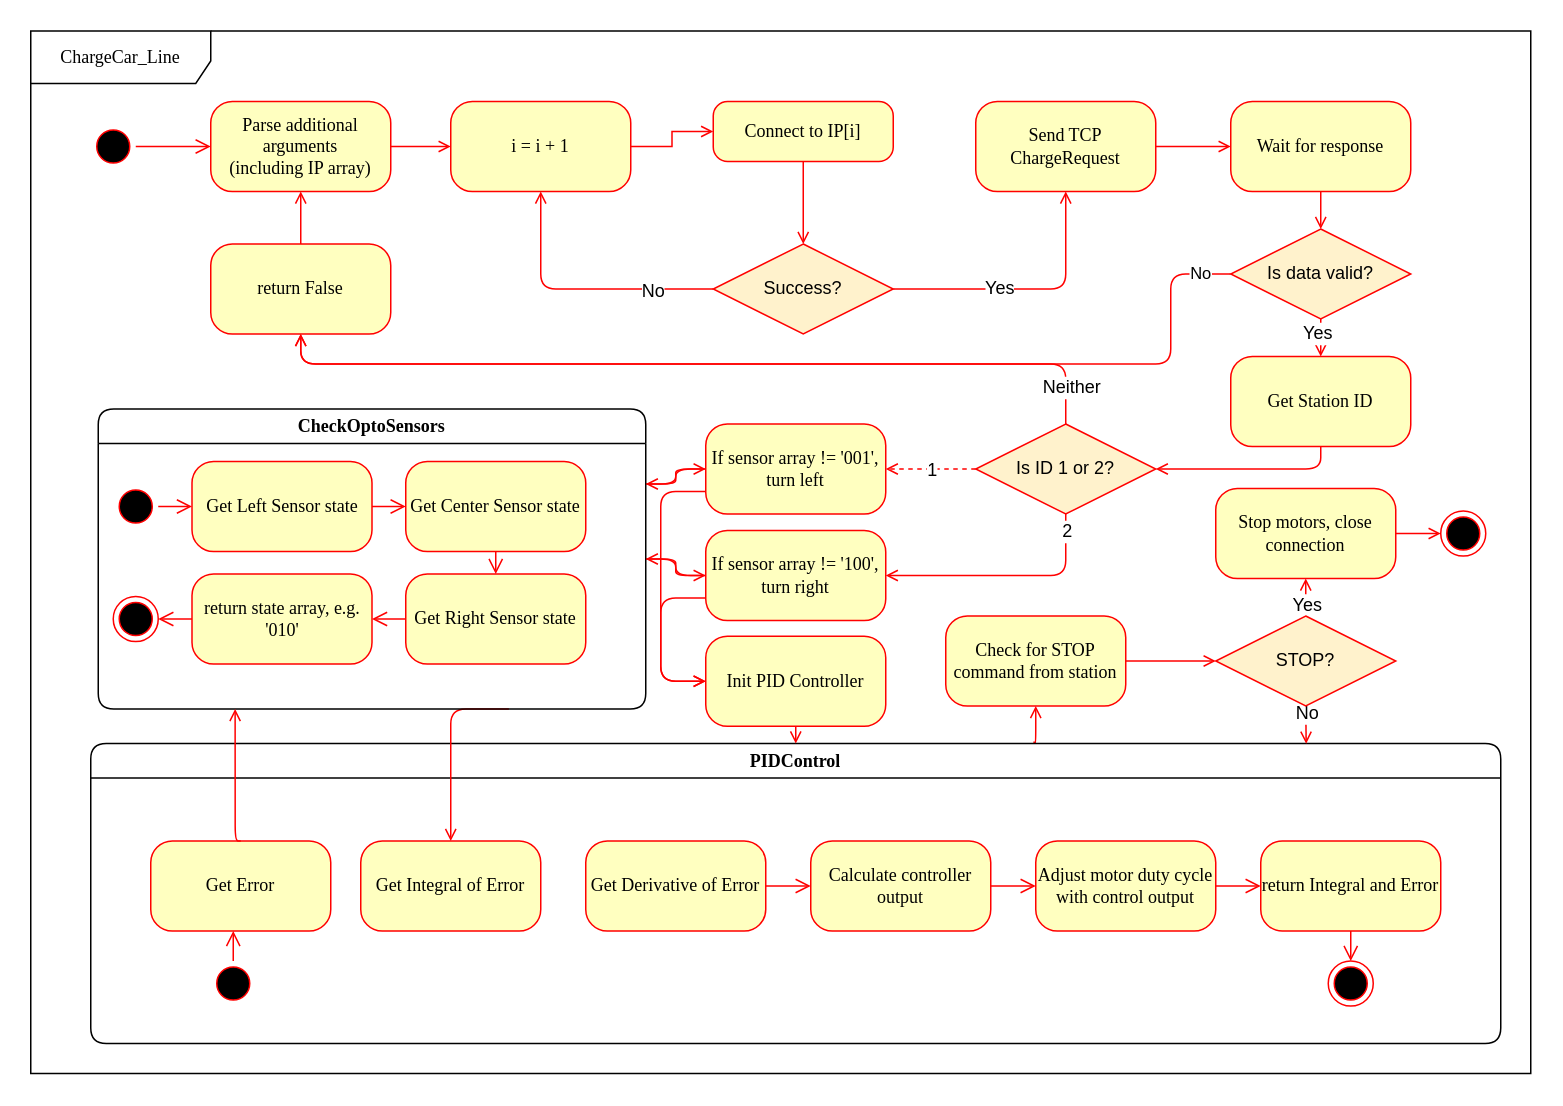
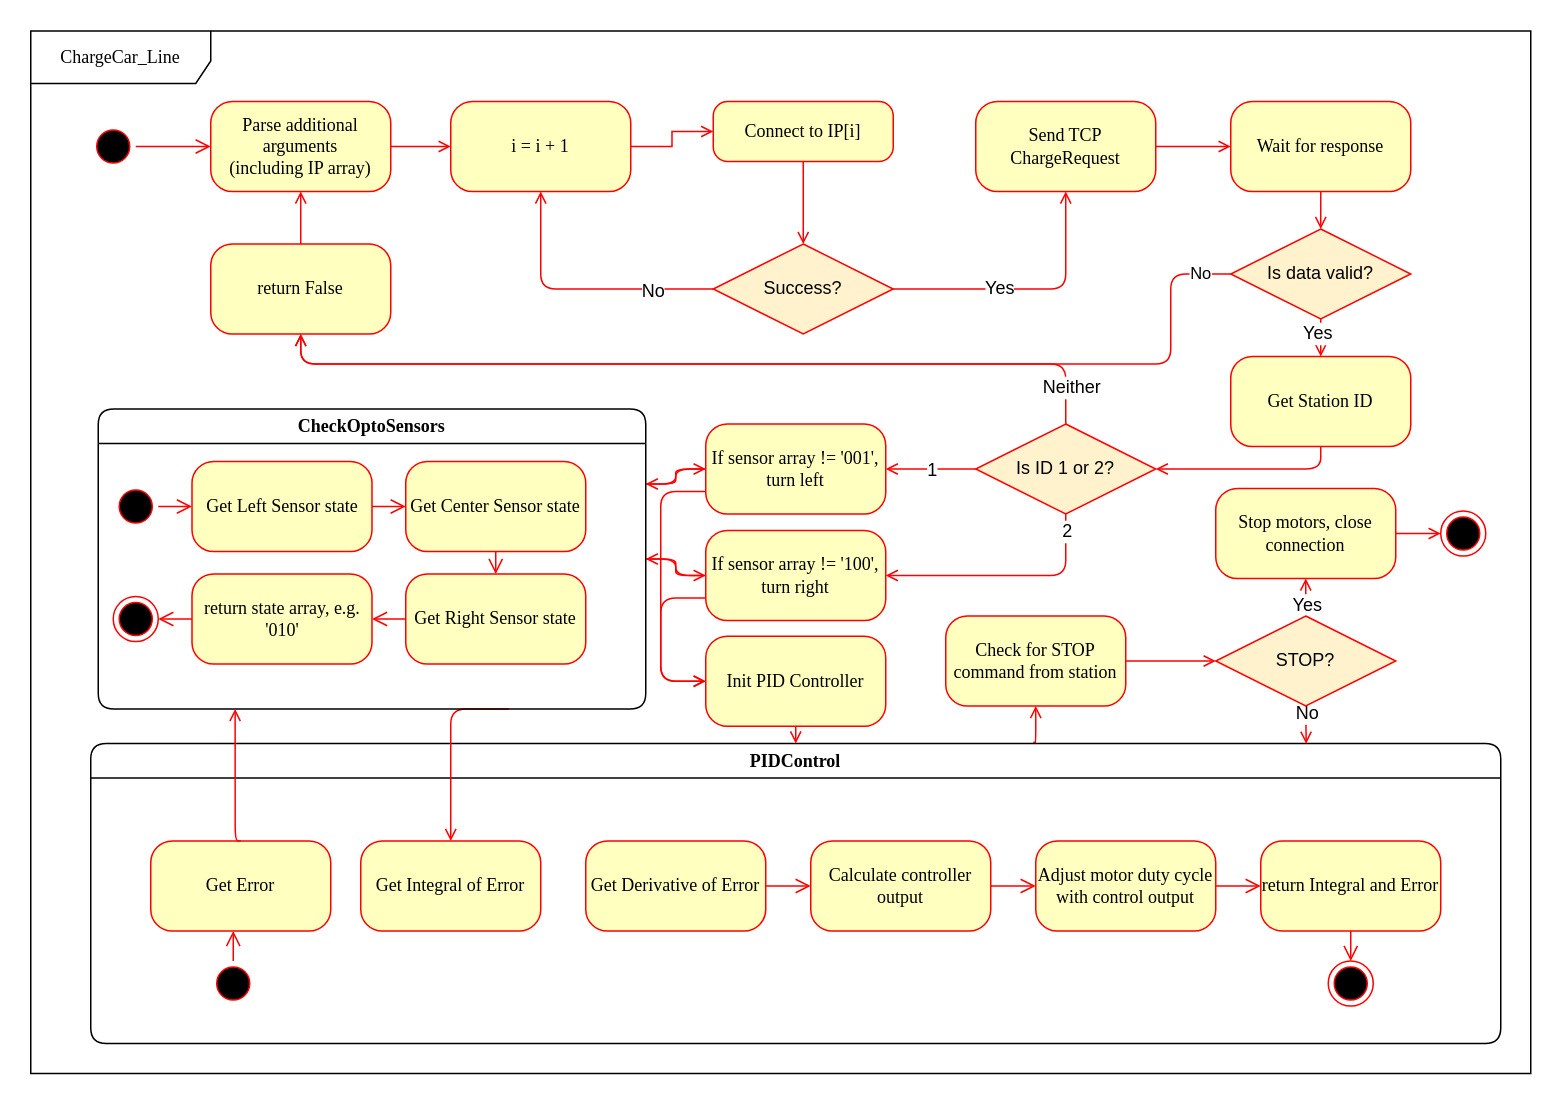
(911, 469) -> (911, 469)
